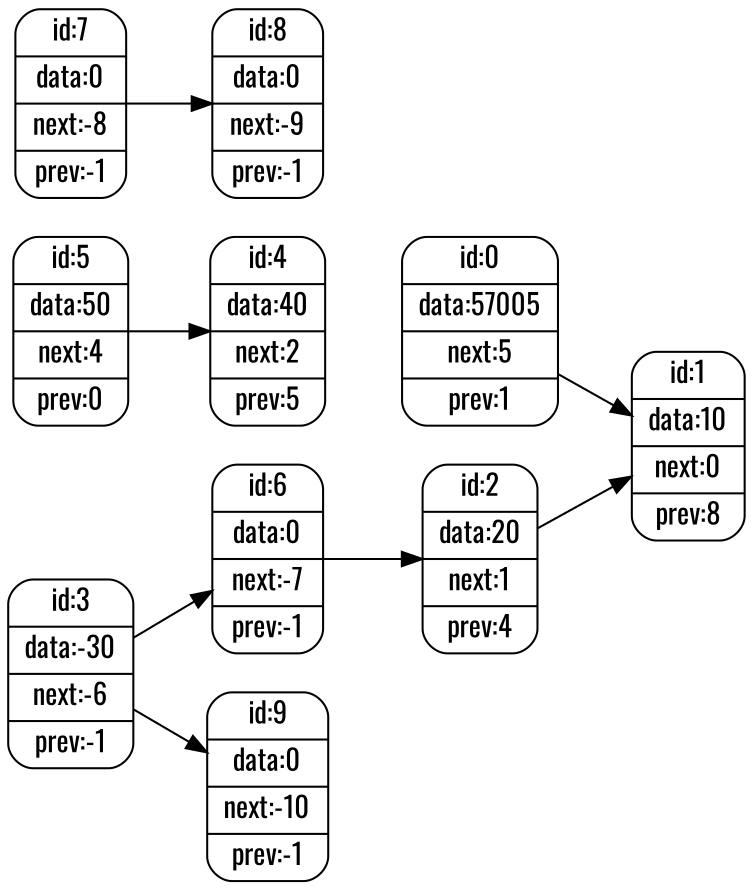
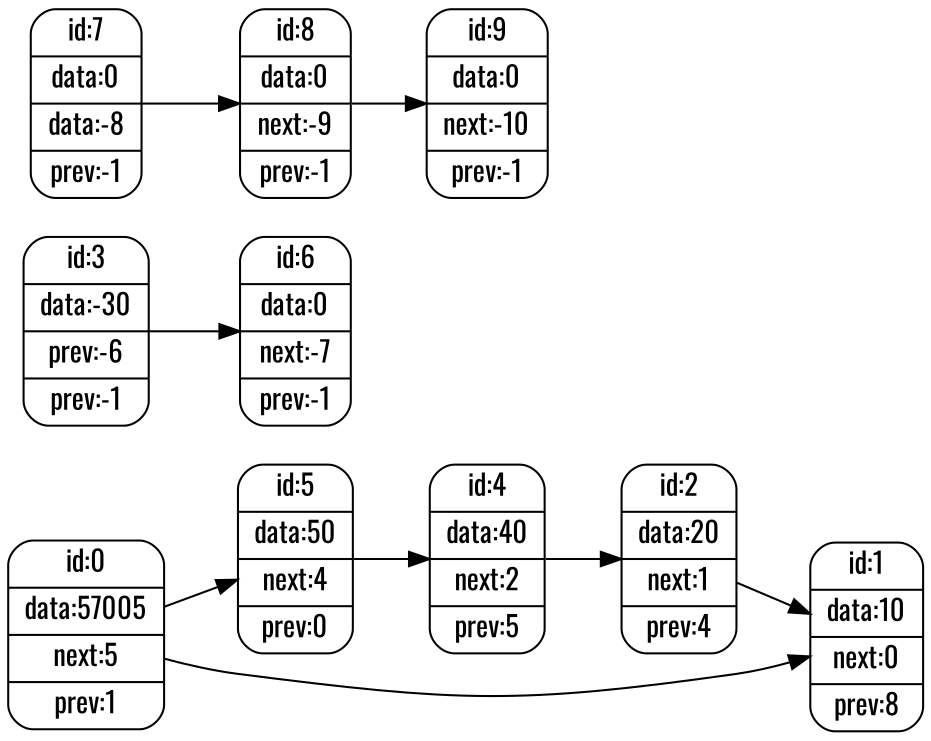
(71, 126) -> (86, 126)
(362, 559) -> (573, 559)
none -> (191, 597)
(71, 696) -> (86, 354)
(161, 726) -> (379, 104)
